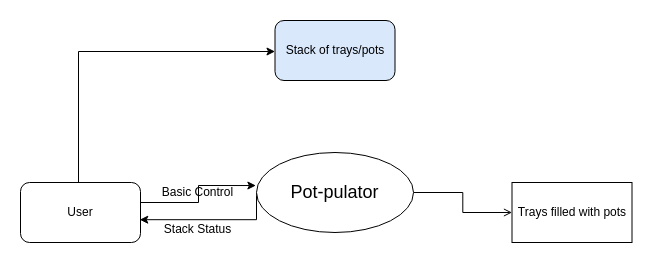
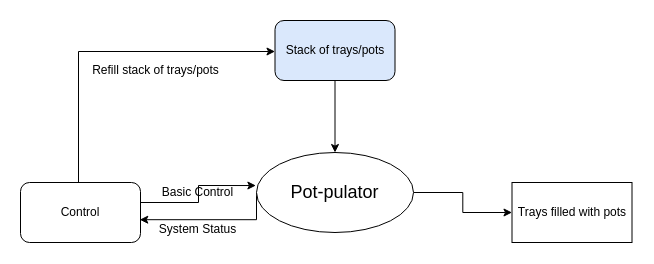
none -> (155, 71)
none -> (335, 113)
(81, 213) -> (81, 213)
(505, 213) -> (504, 213)
(198, 230) -> (198, 230)
